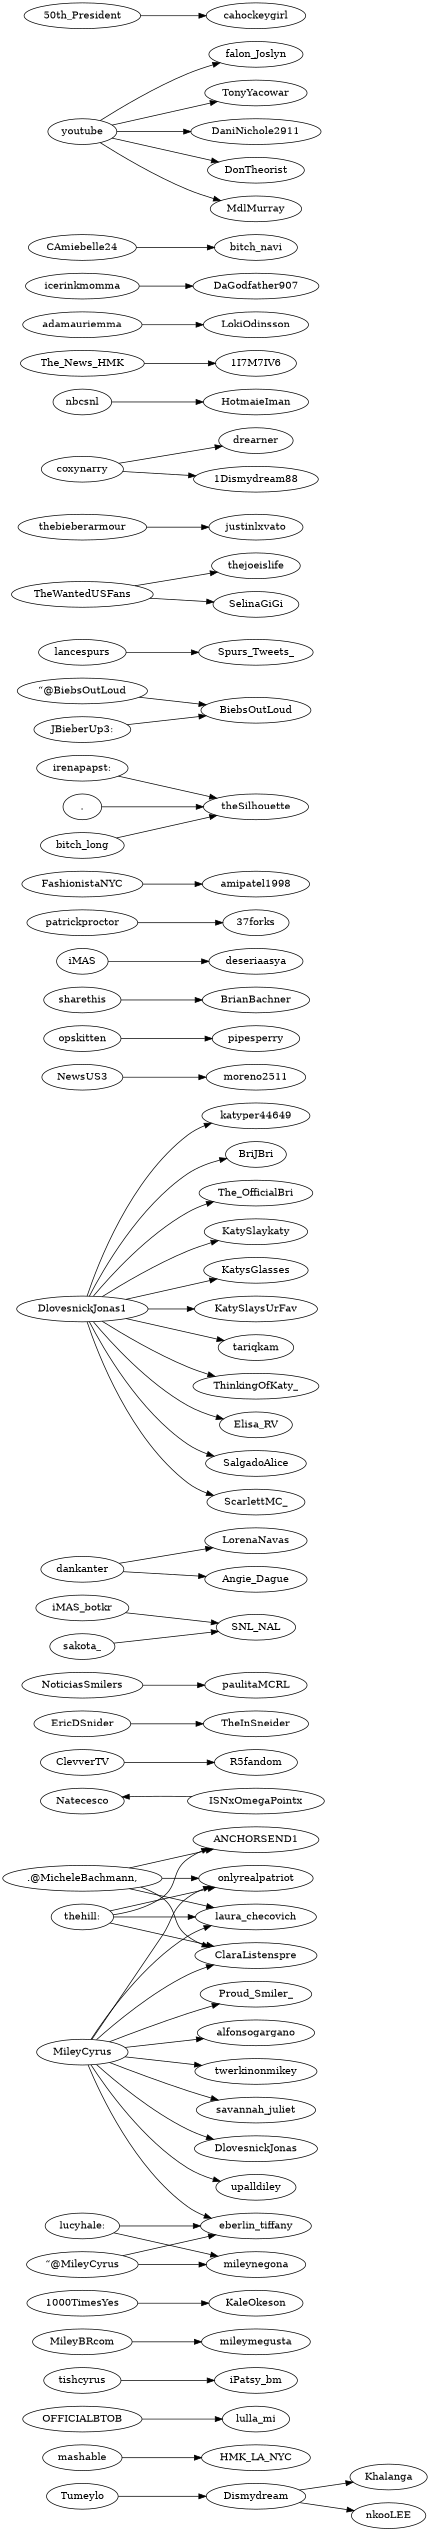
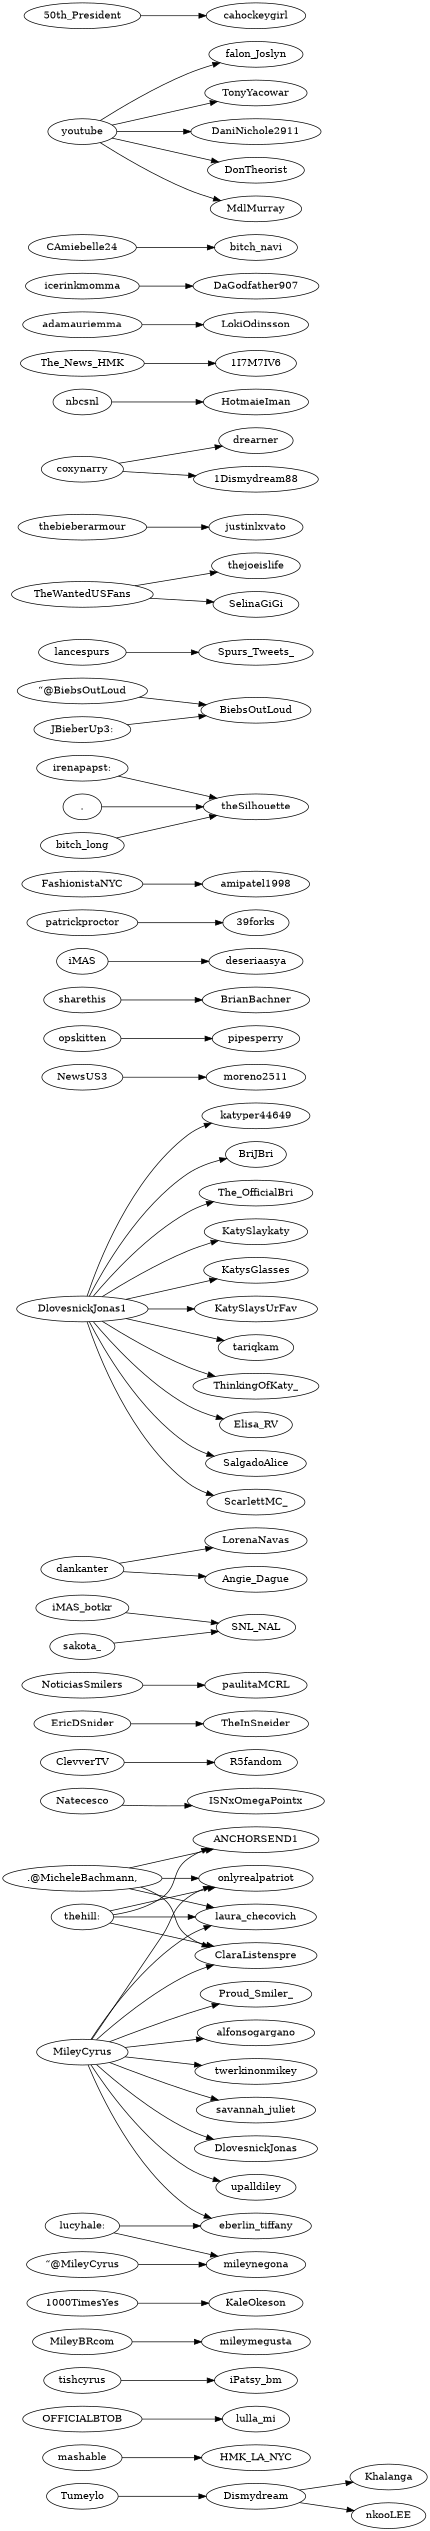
(256, 923) -> (256, 923)
(161, 1796) -> (153, 1806)
(159, 2247) -> none
